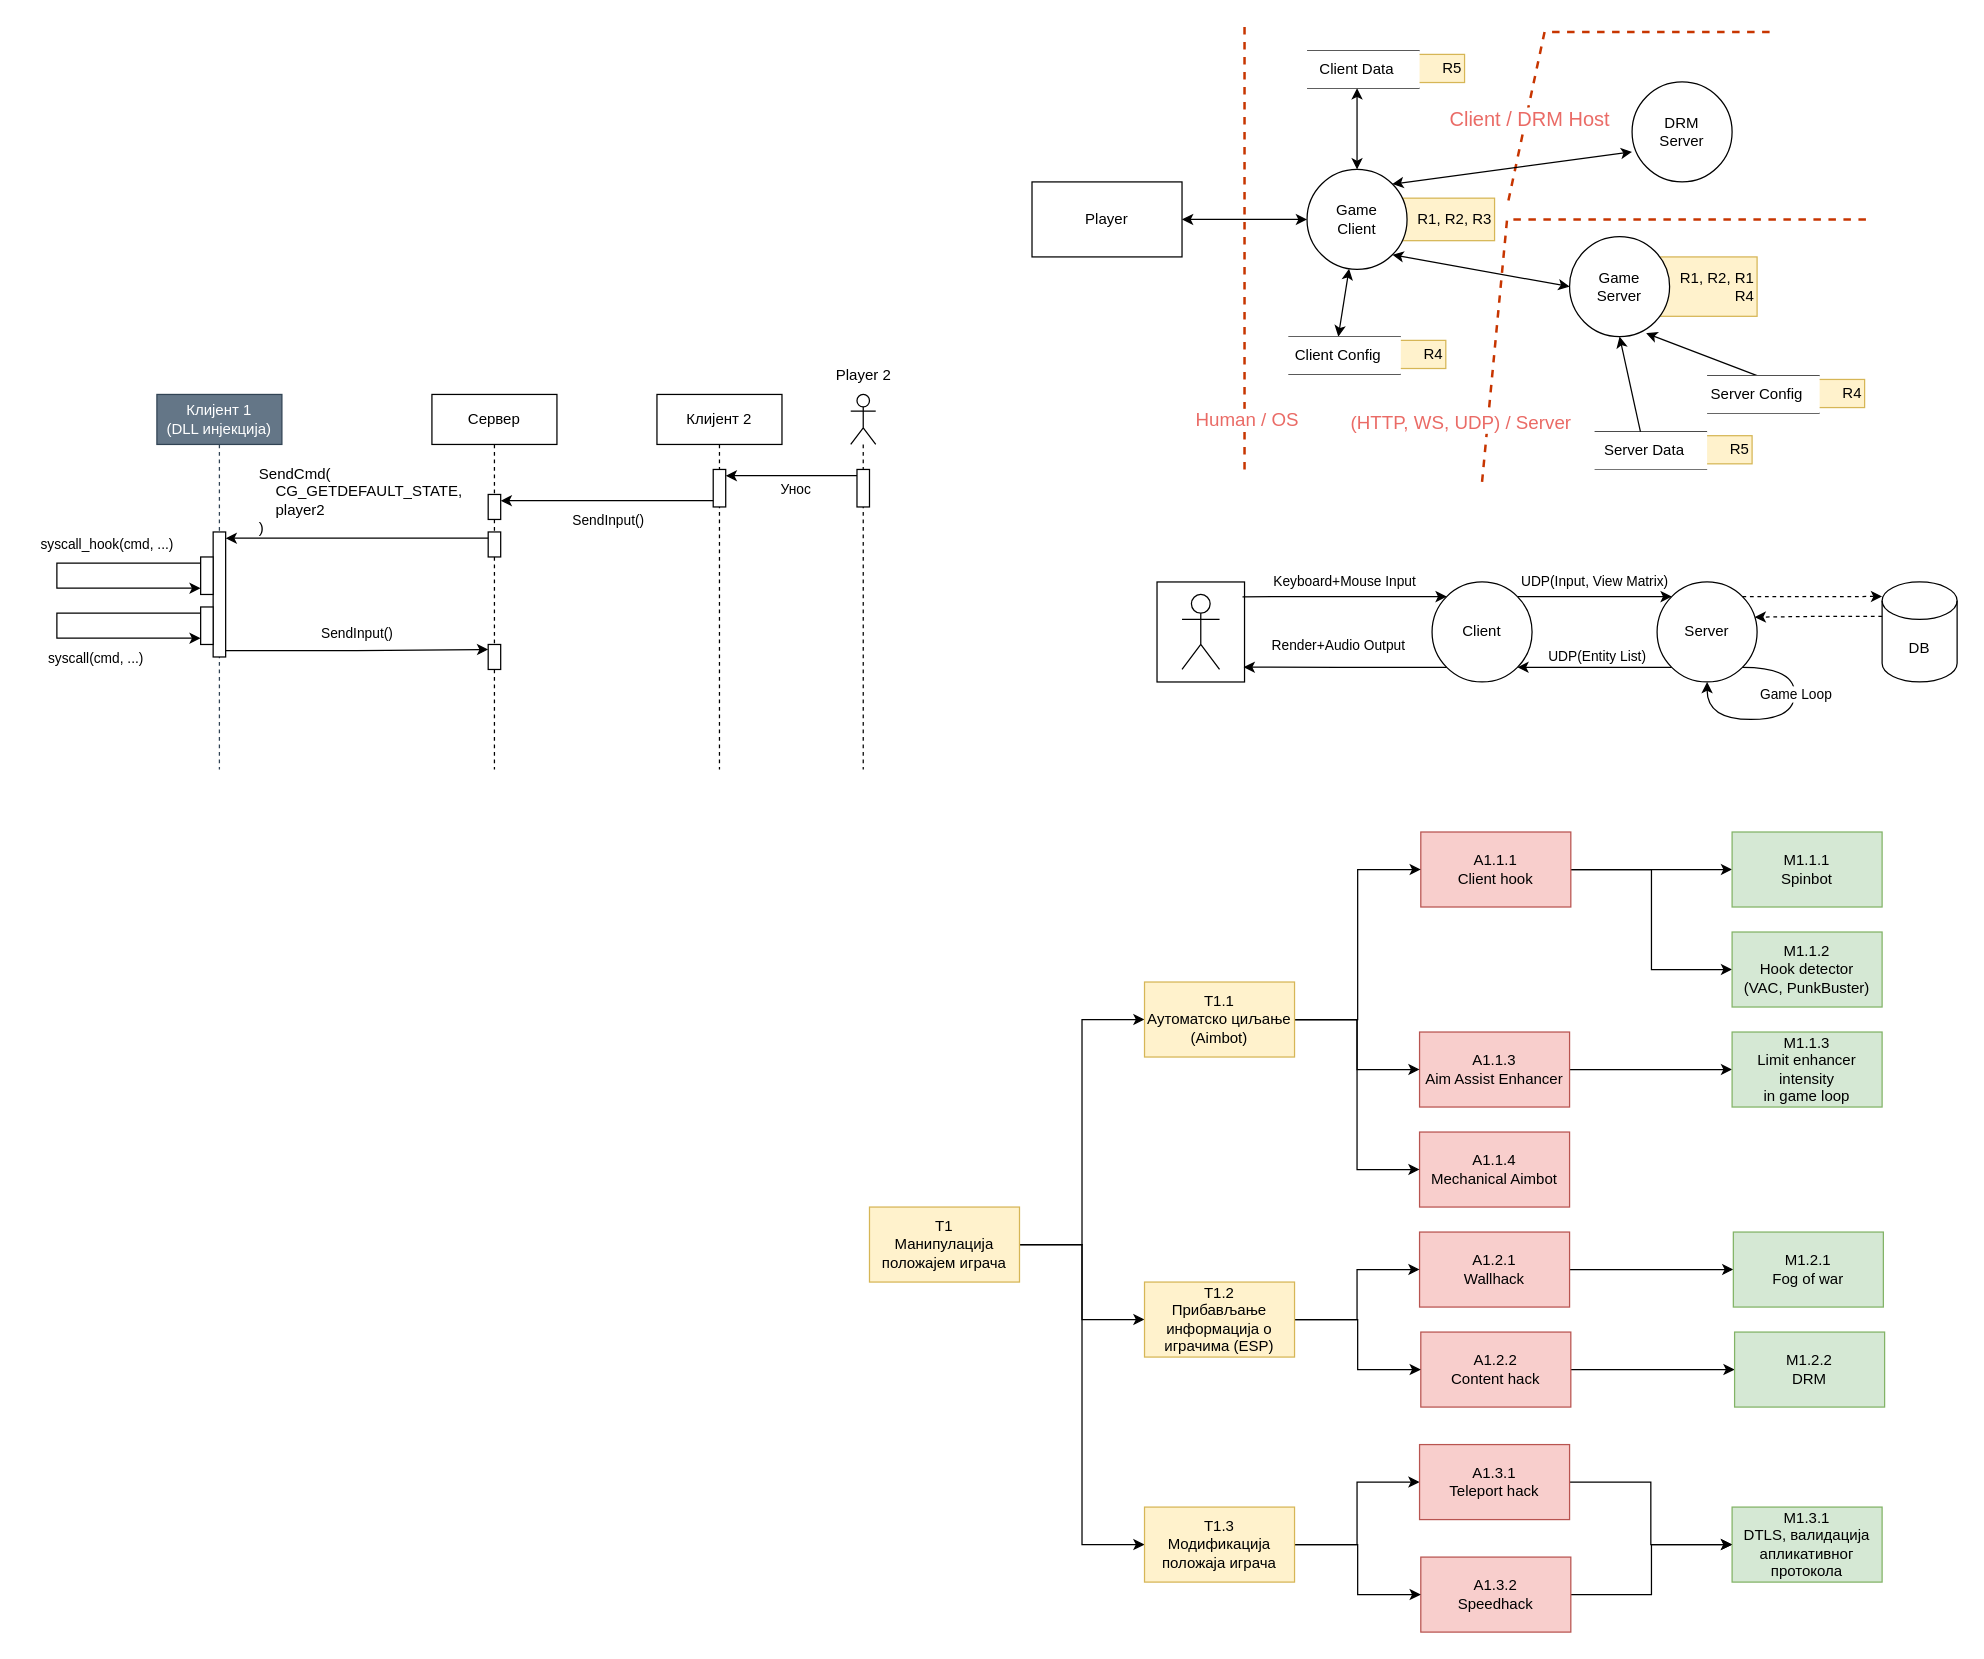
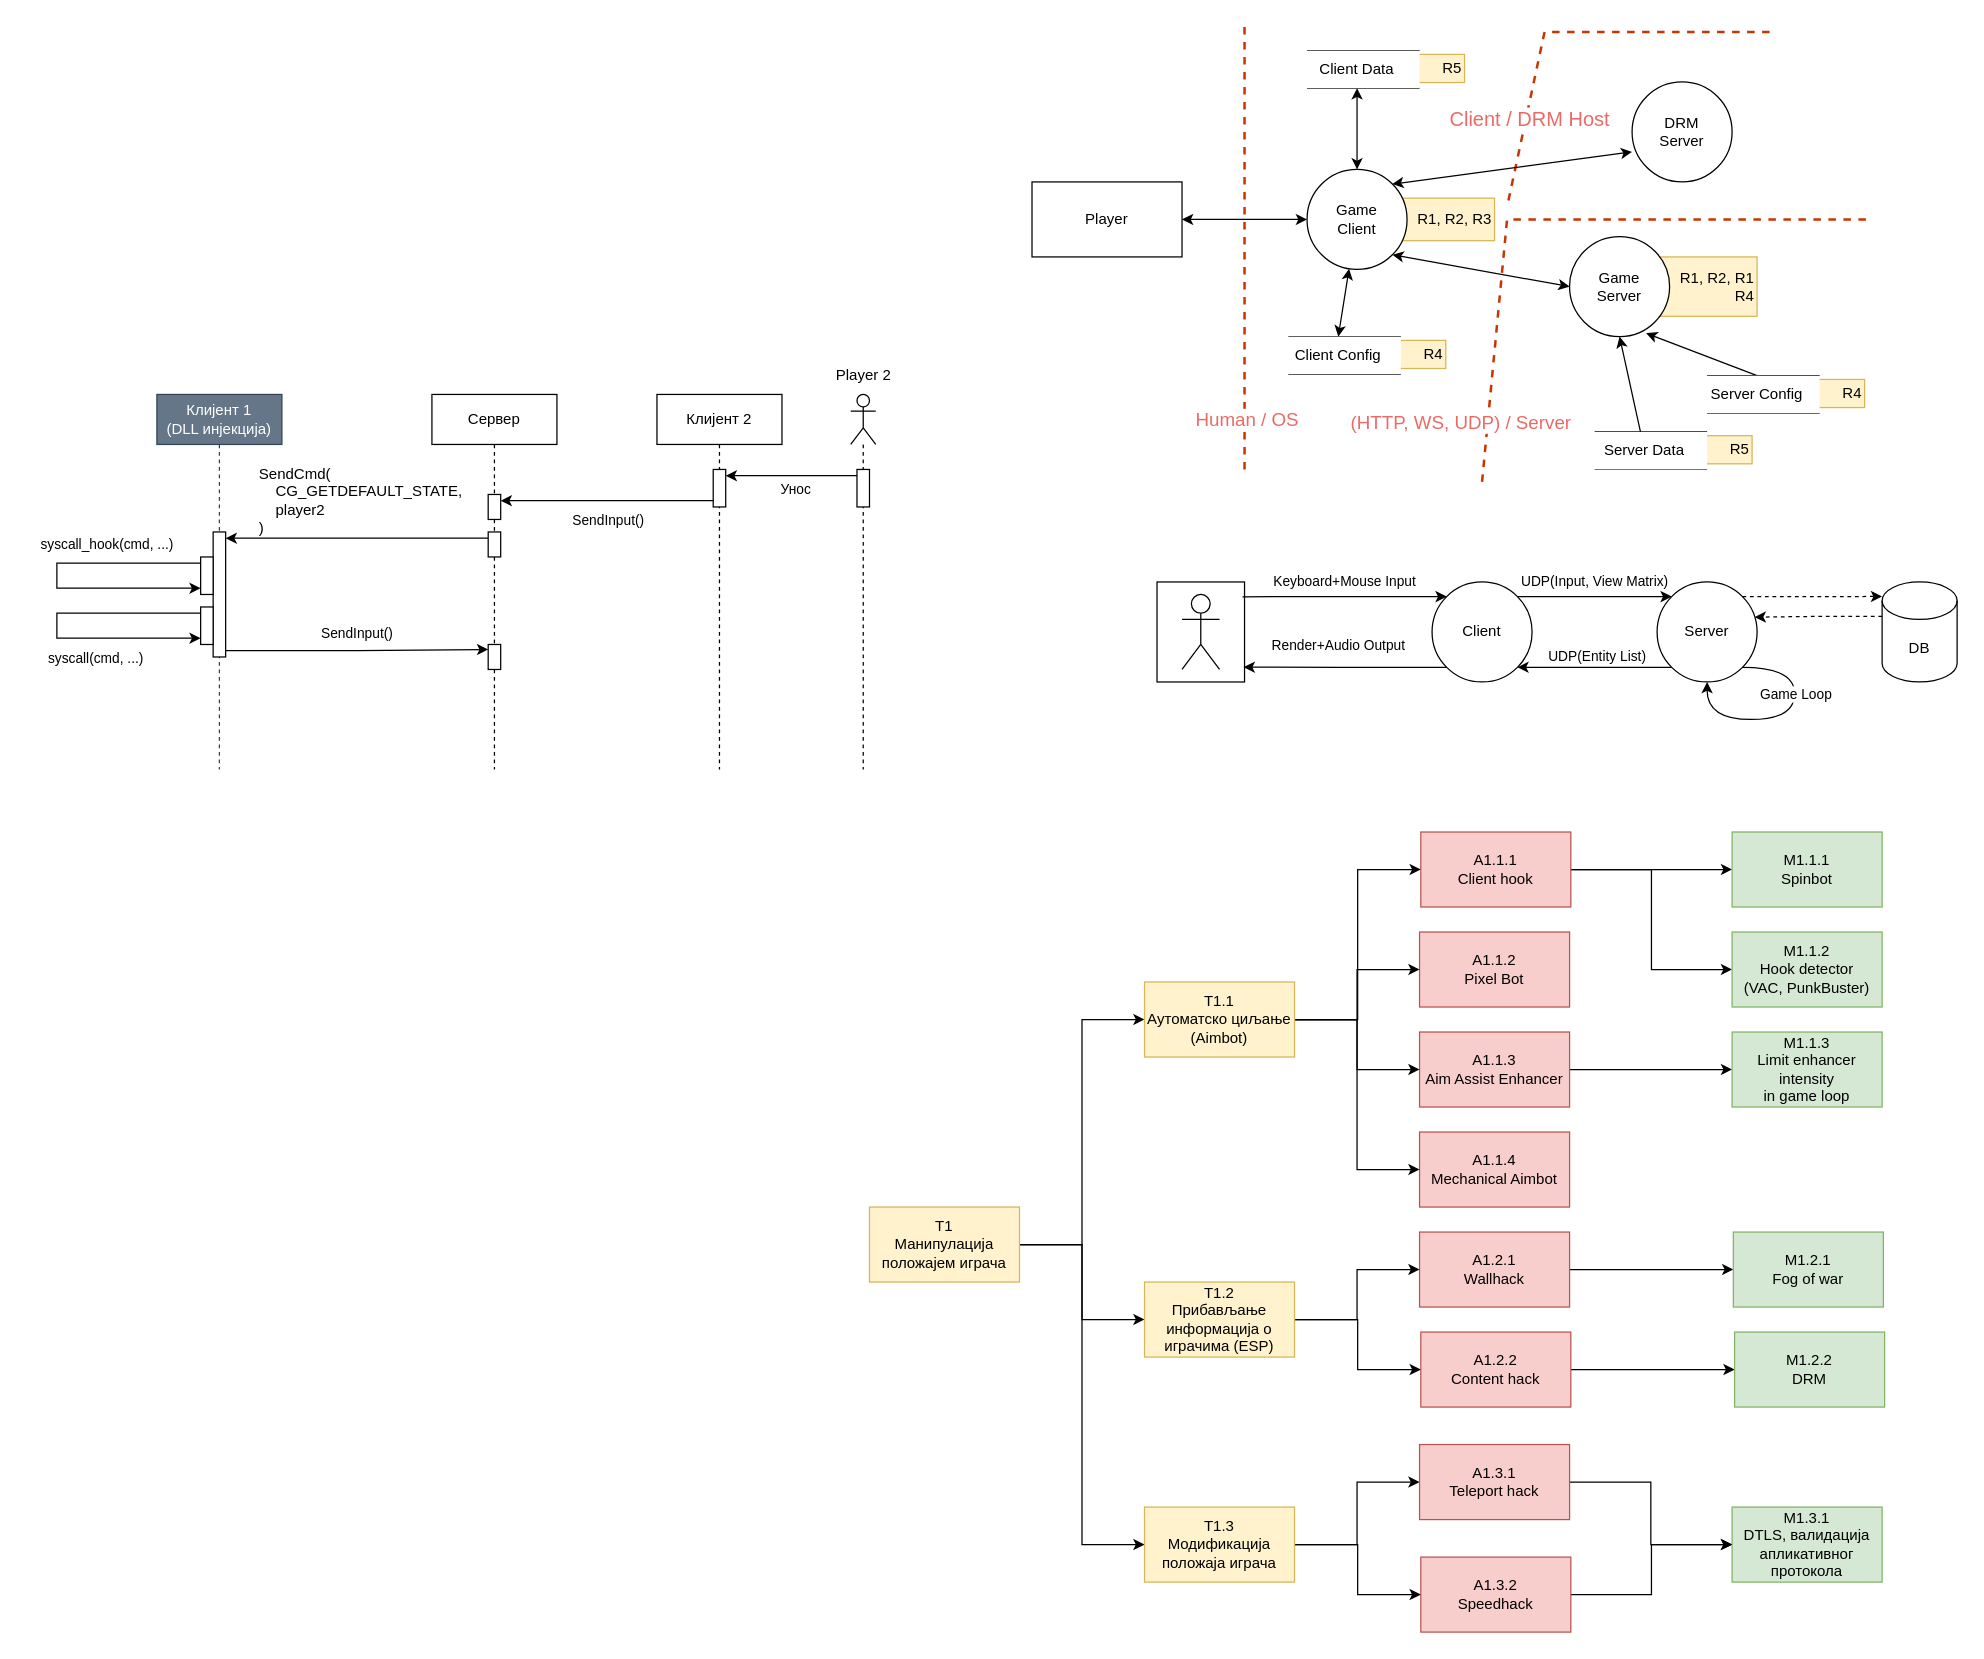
none -> (1385, 969)
none -> (1494, 969)
